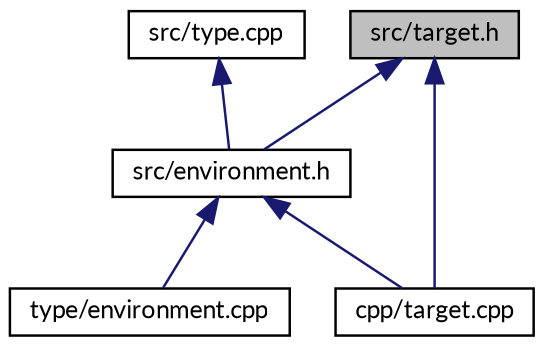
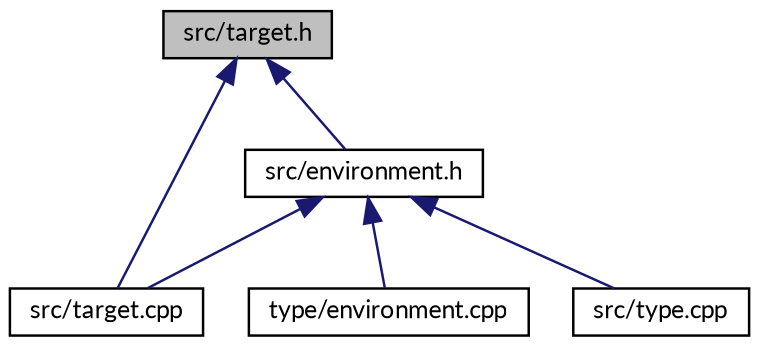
(226, 117) -> (524, 248)
(435, 312) -> (106, 312)
